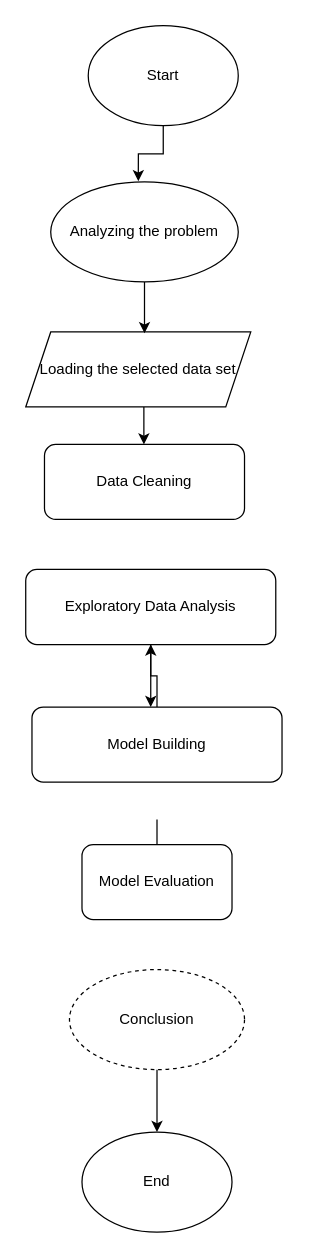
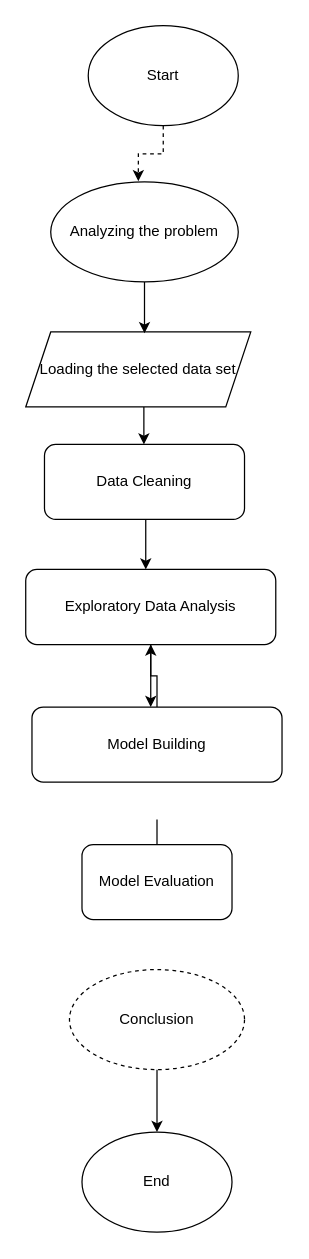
(157, 154) -> (157, 154)
none -> (146, 539)
